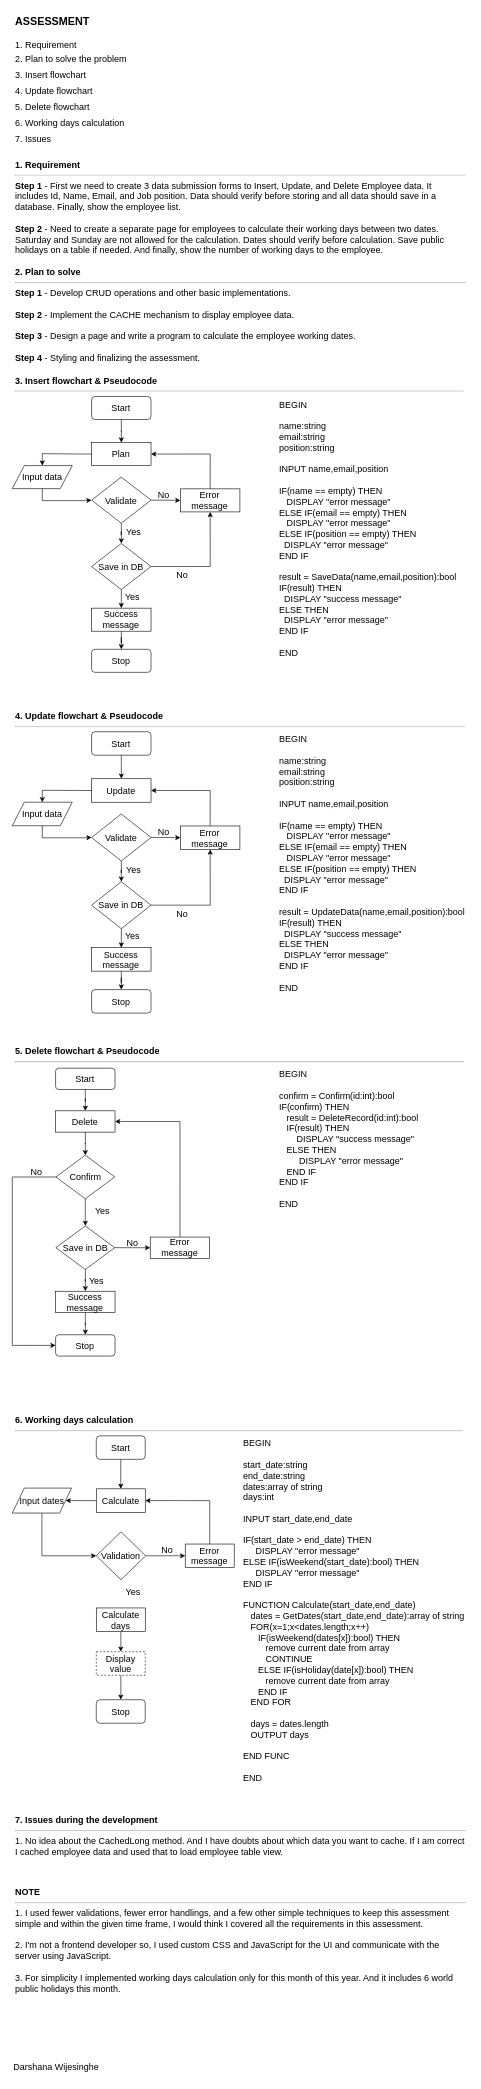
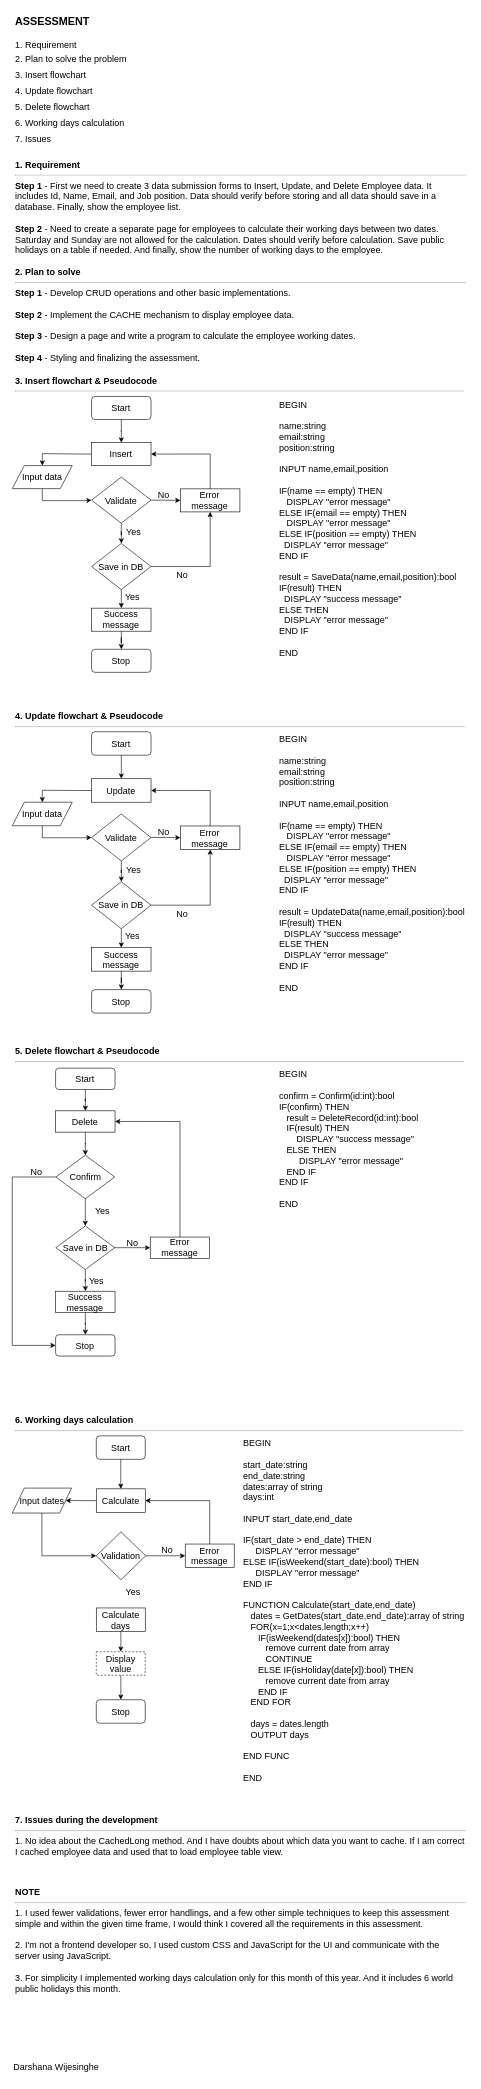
(121, 454) -> (121, 454)
